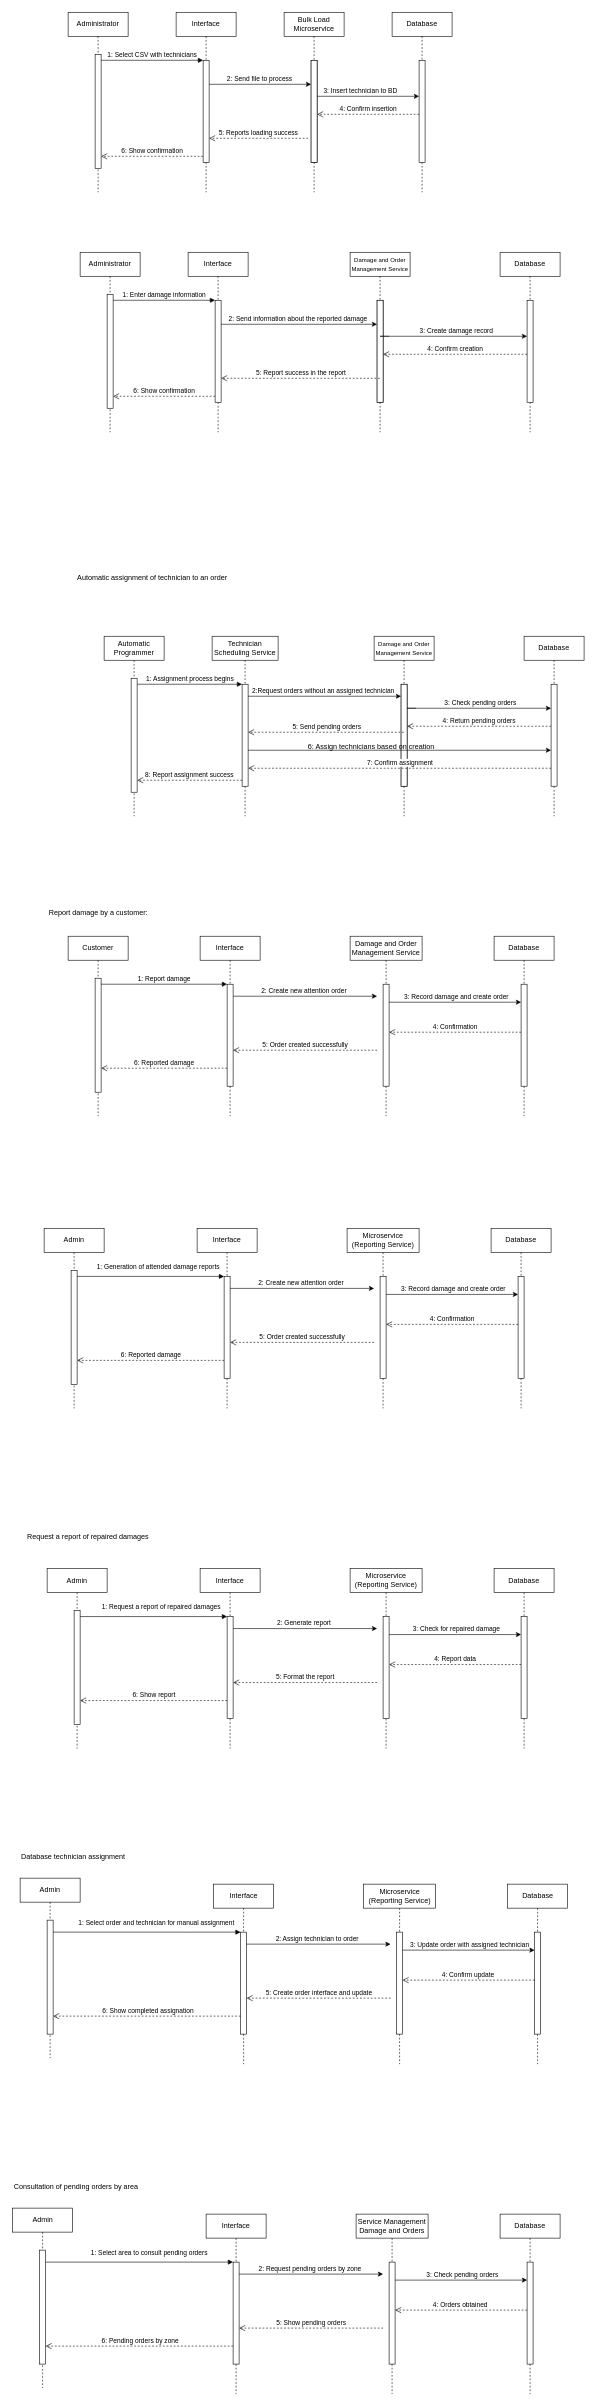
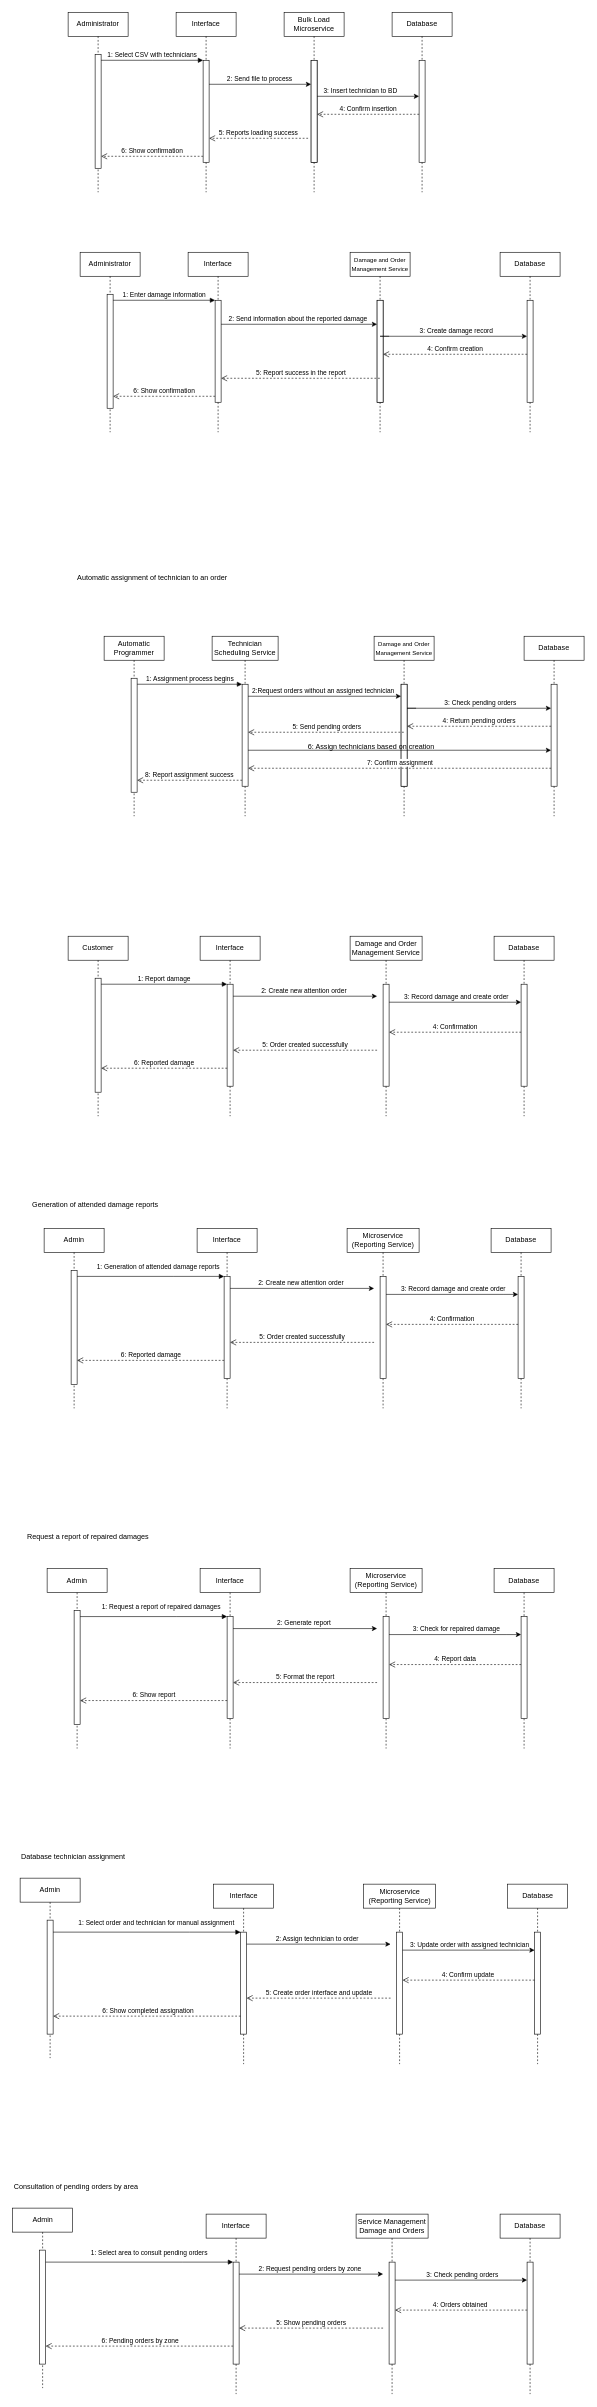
(98, 908) -> none
none -> (95, 1200)
